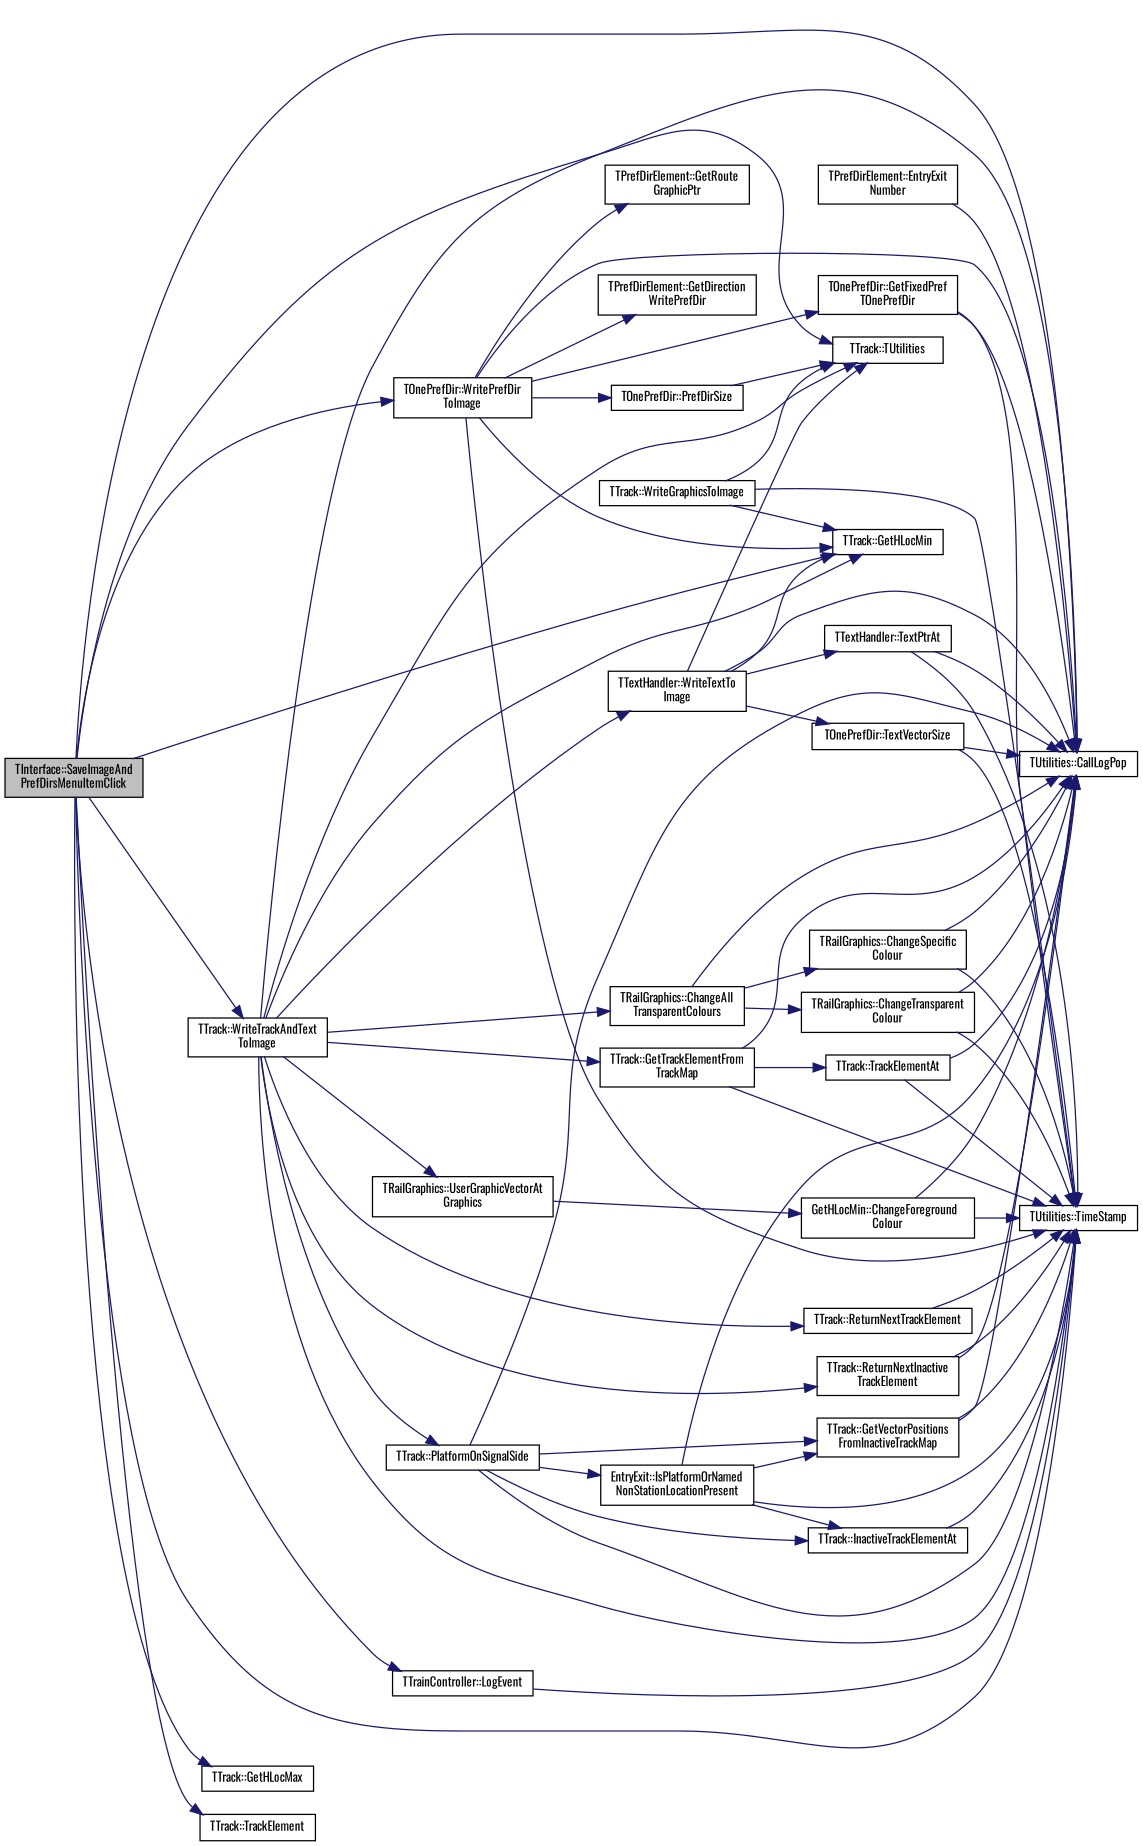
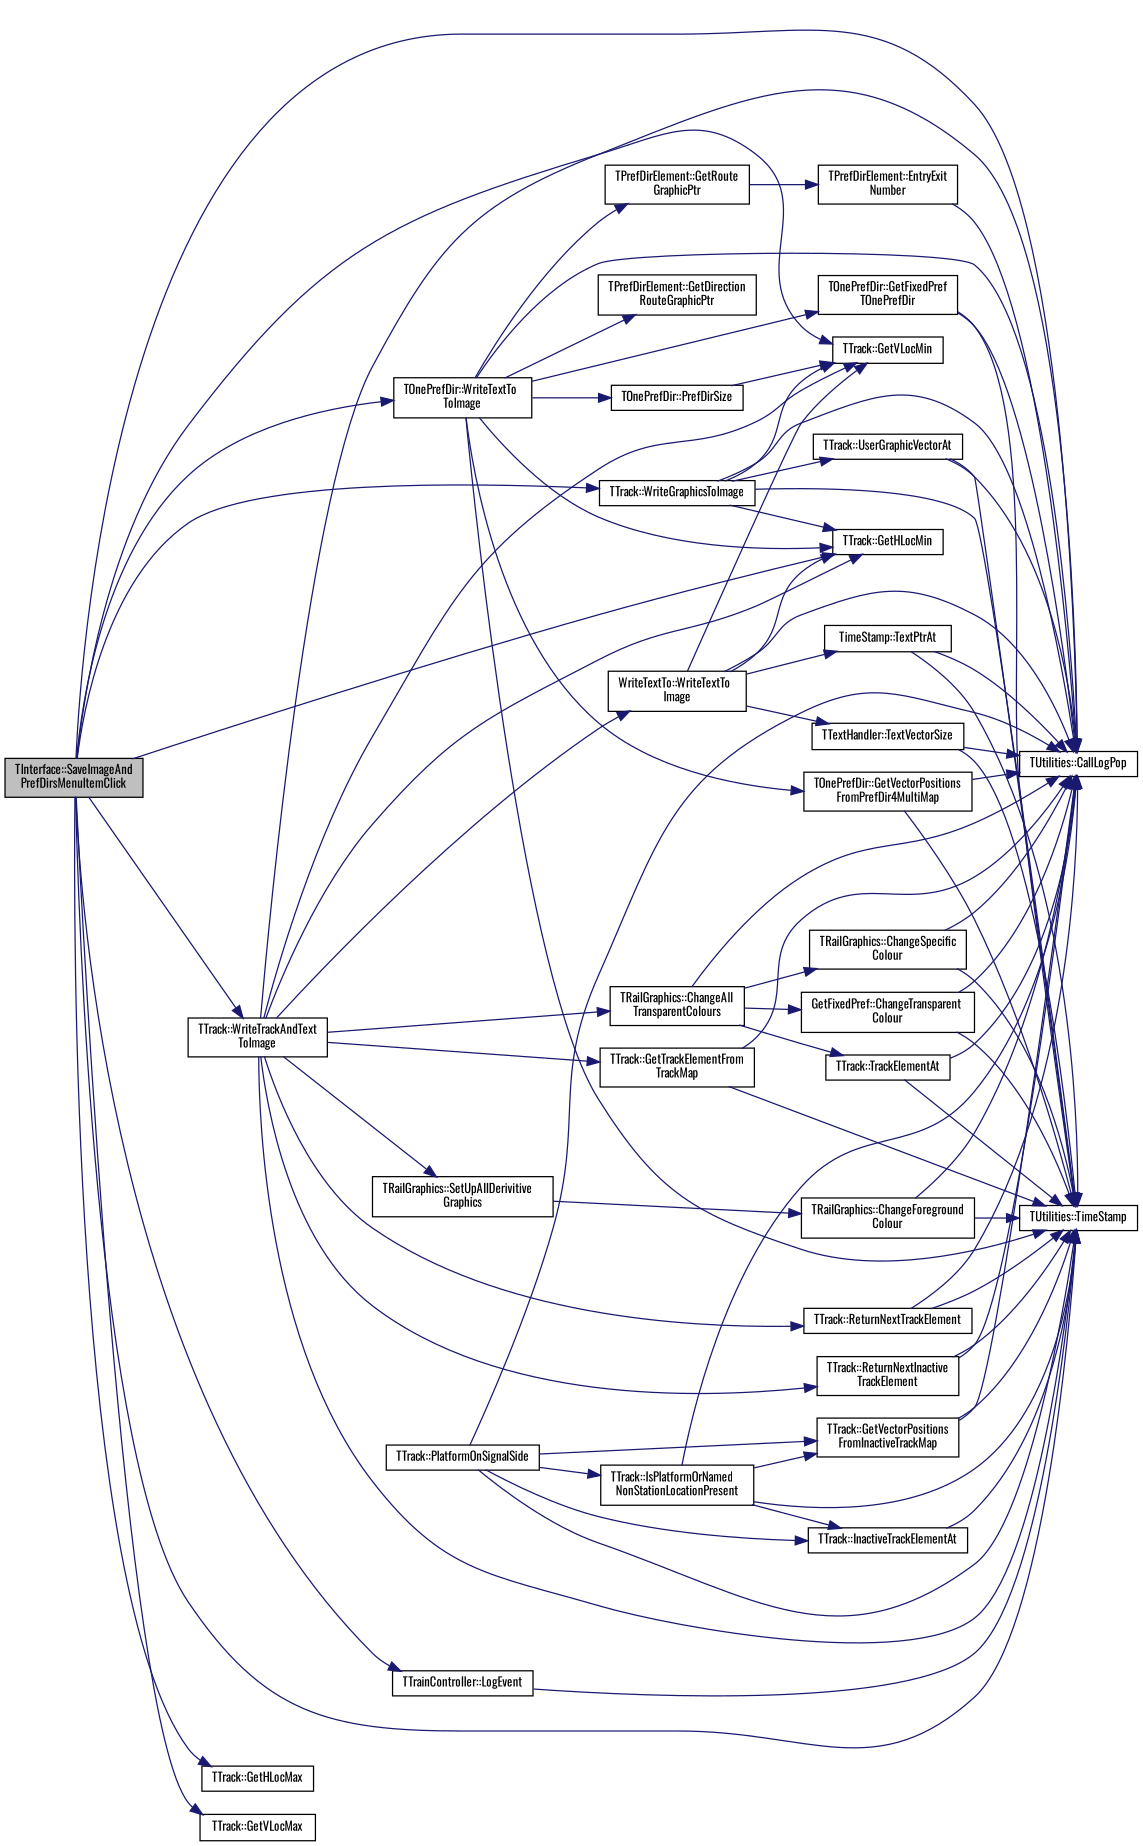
none -> (769, 185)
(677, 295) -> (677, 295)
(888, 350) -> (888, 350)
(463, 398) -> (463, 398)
none -> (990, 441)
none -> (888, 447)
none -> (252, 501)
(888, 639) -> (888, 639)
(677, 691) -> (677, 691)
(888, 736) -> (888, 736)
none -> (888, 792)
(888, 1012) -> (888, 1012)
(784, 1068) -> (785, 1039)
none -> (1045, 1069)
(463, 1197) -> (463, 1197)
(888, 1218) -> (888, 1218)
(310, 1265) -> none
(677, 1485) -> (677, 1485)
(258, 1828) -> (258, 1828)
